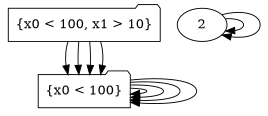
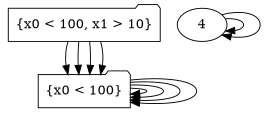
(202, 25) -> (202, 25)
